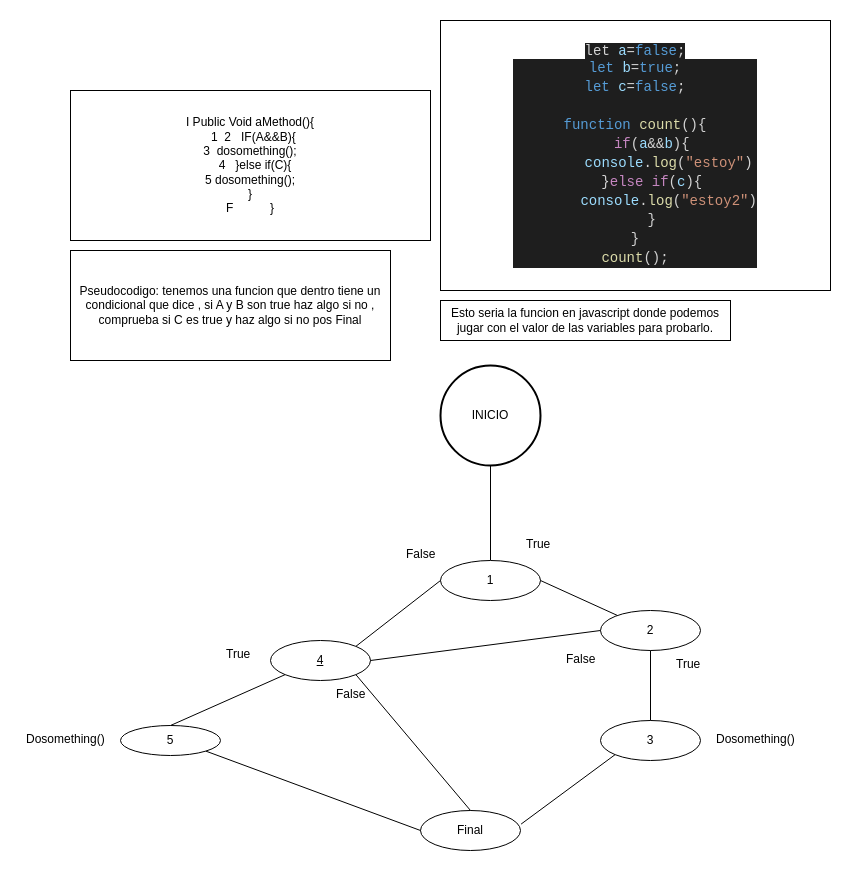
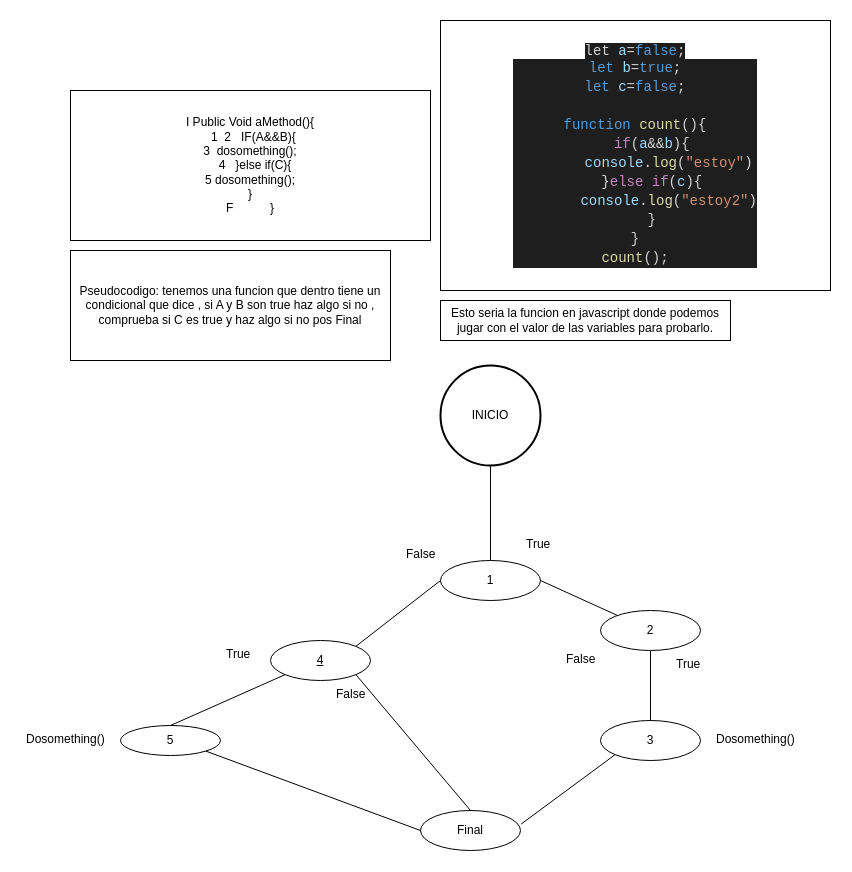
(485, 646) -> none
